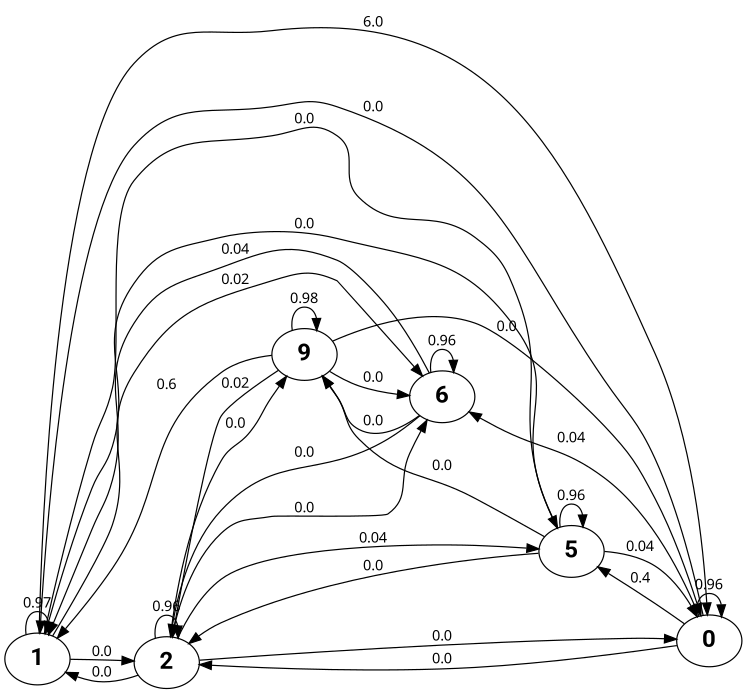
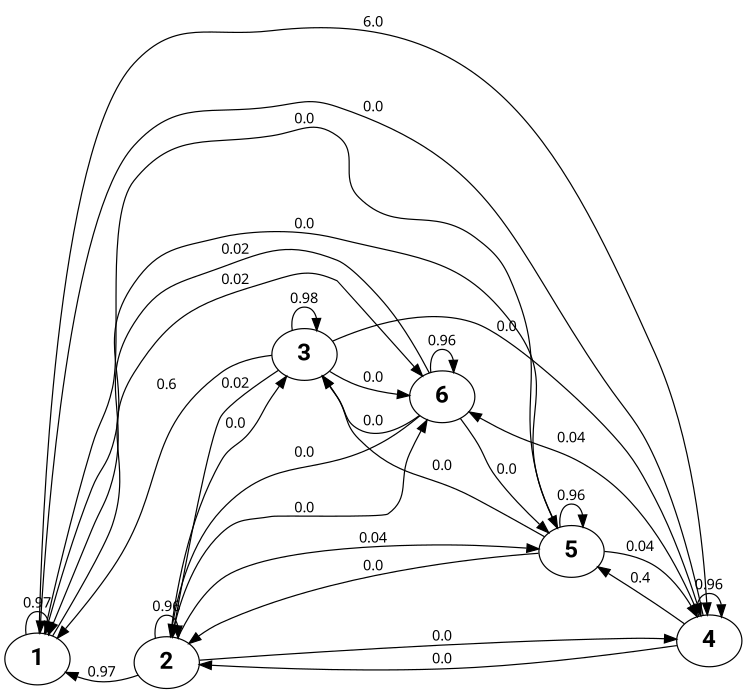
(236, 250) -> (236, 250)
(304, 354) -> (304, 354)
none -> (495, 475)
(709, 641) -> (709, 641)
(96, 660) -> none
(102, 673) -> (102, 673)
